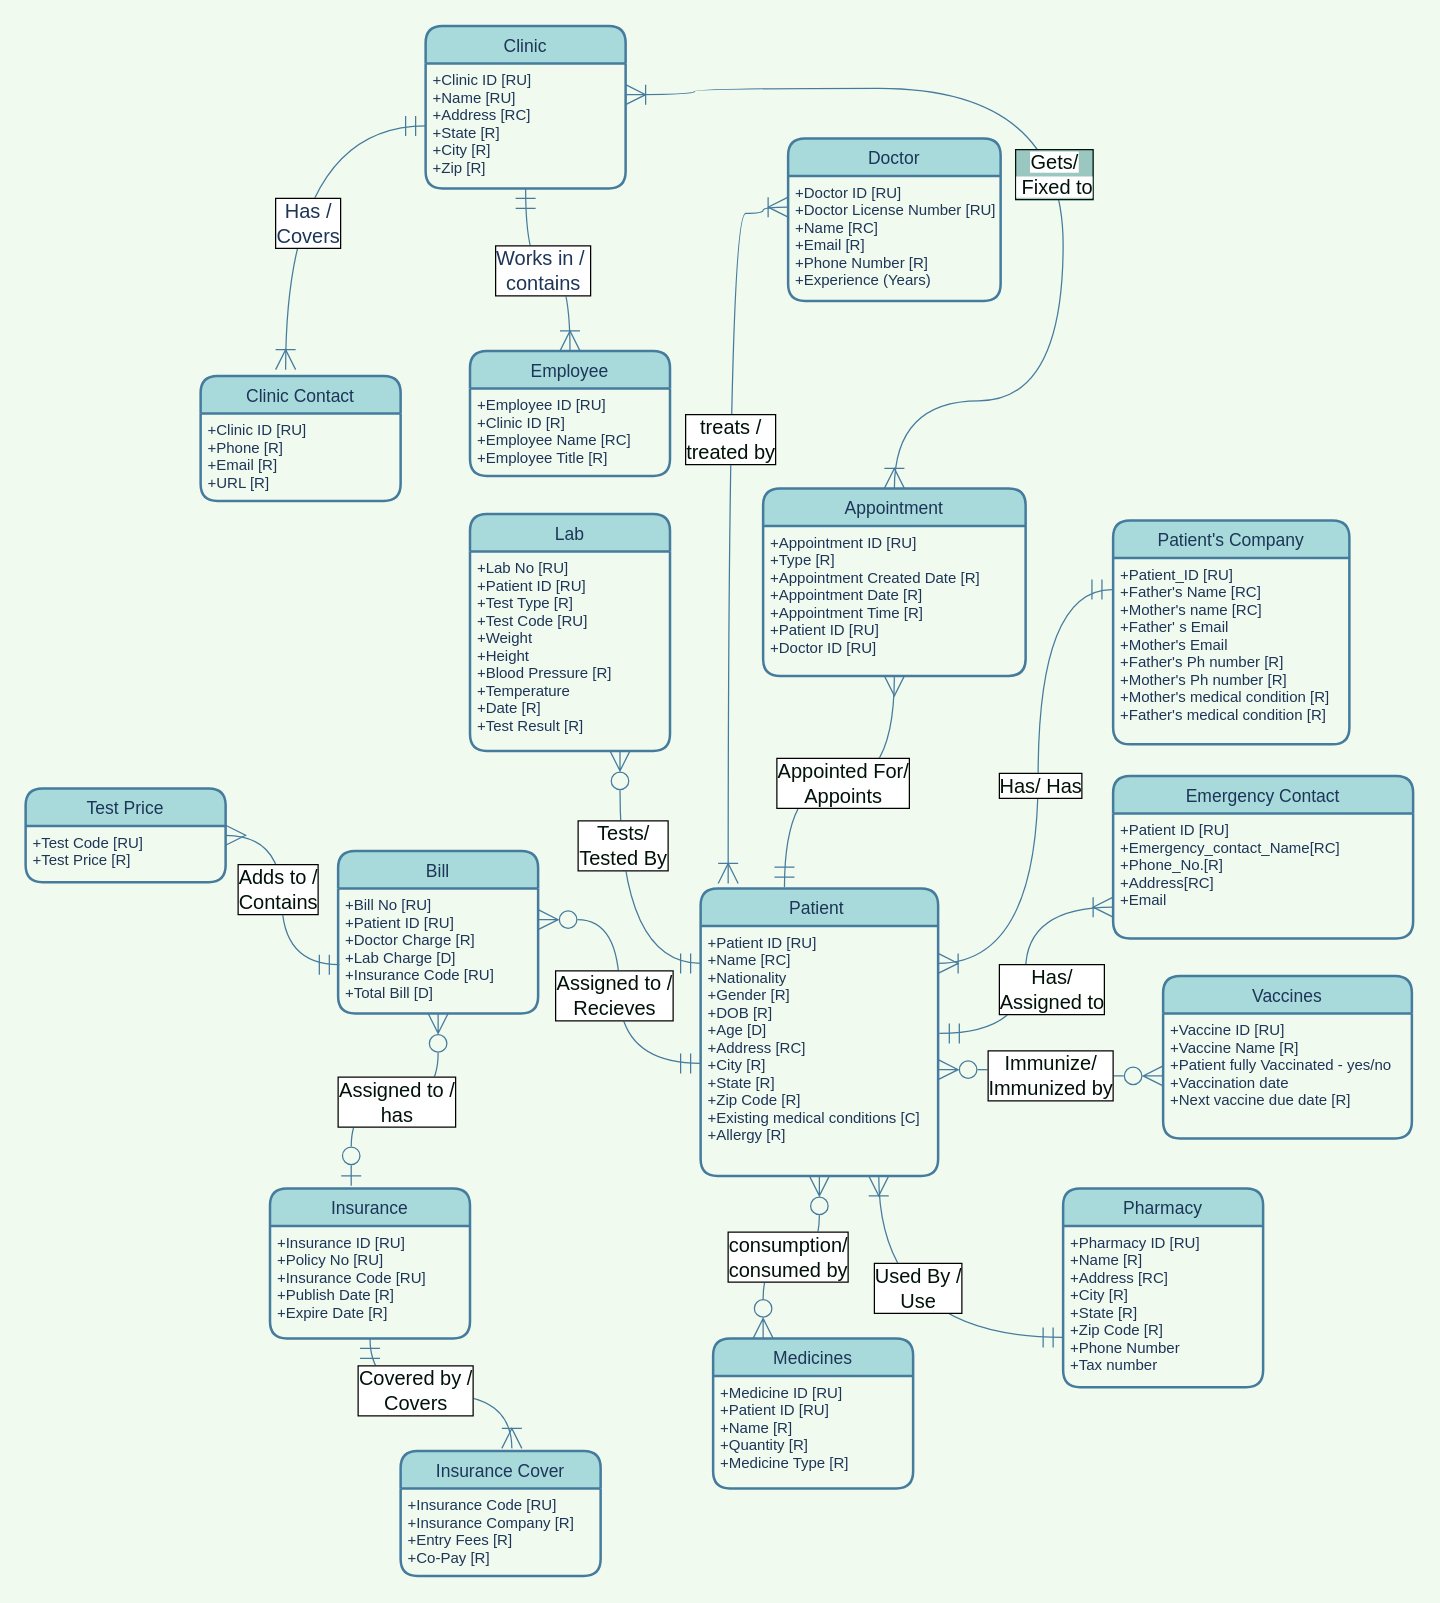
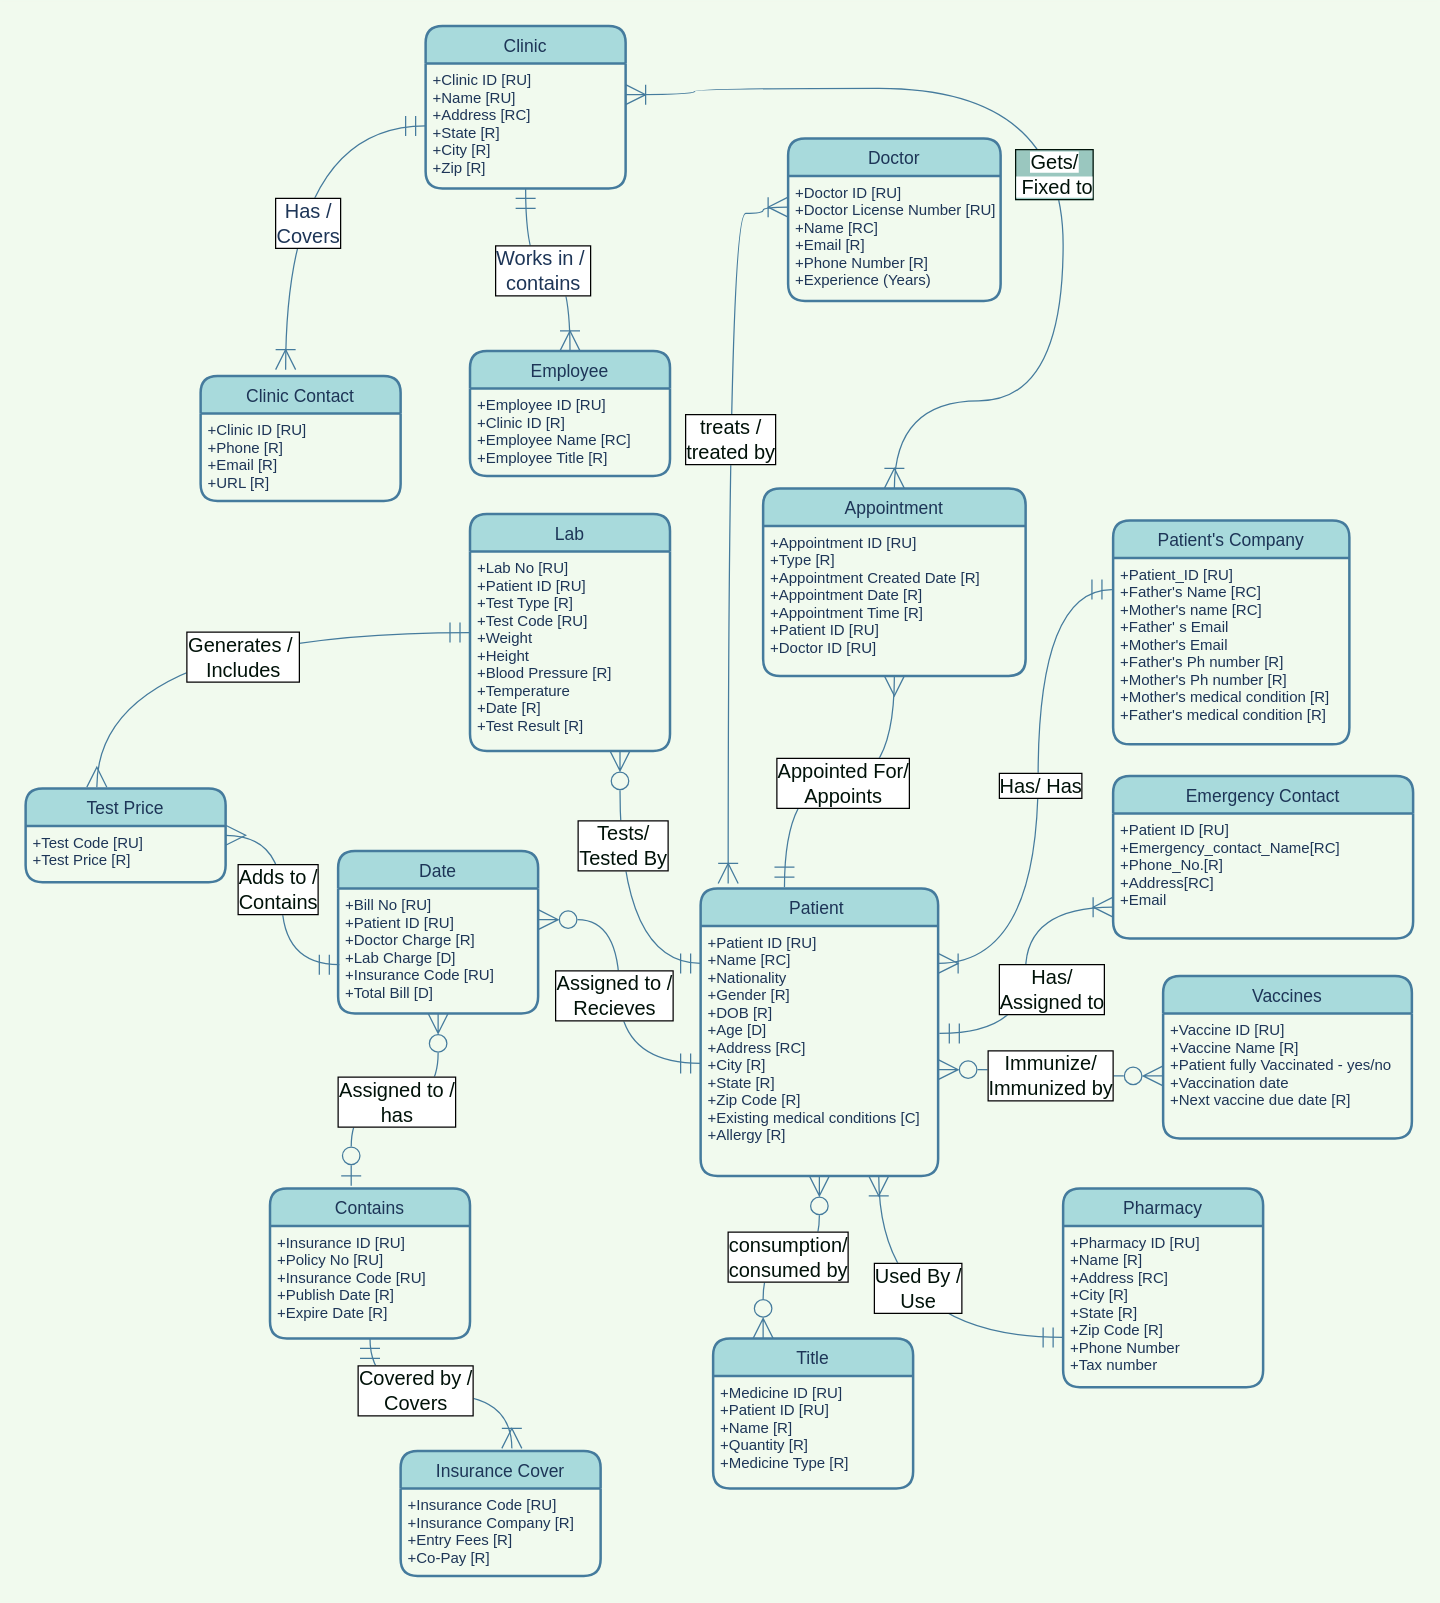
none -> (357, 637)
(438, 870) -> (438, 870)
(369, 1208) -> (369, 1208)
(813, 1358) -> (813, 1358)
